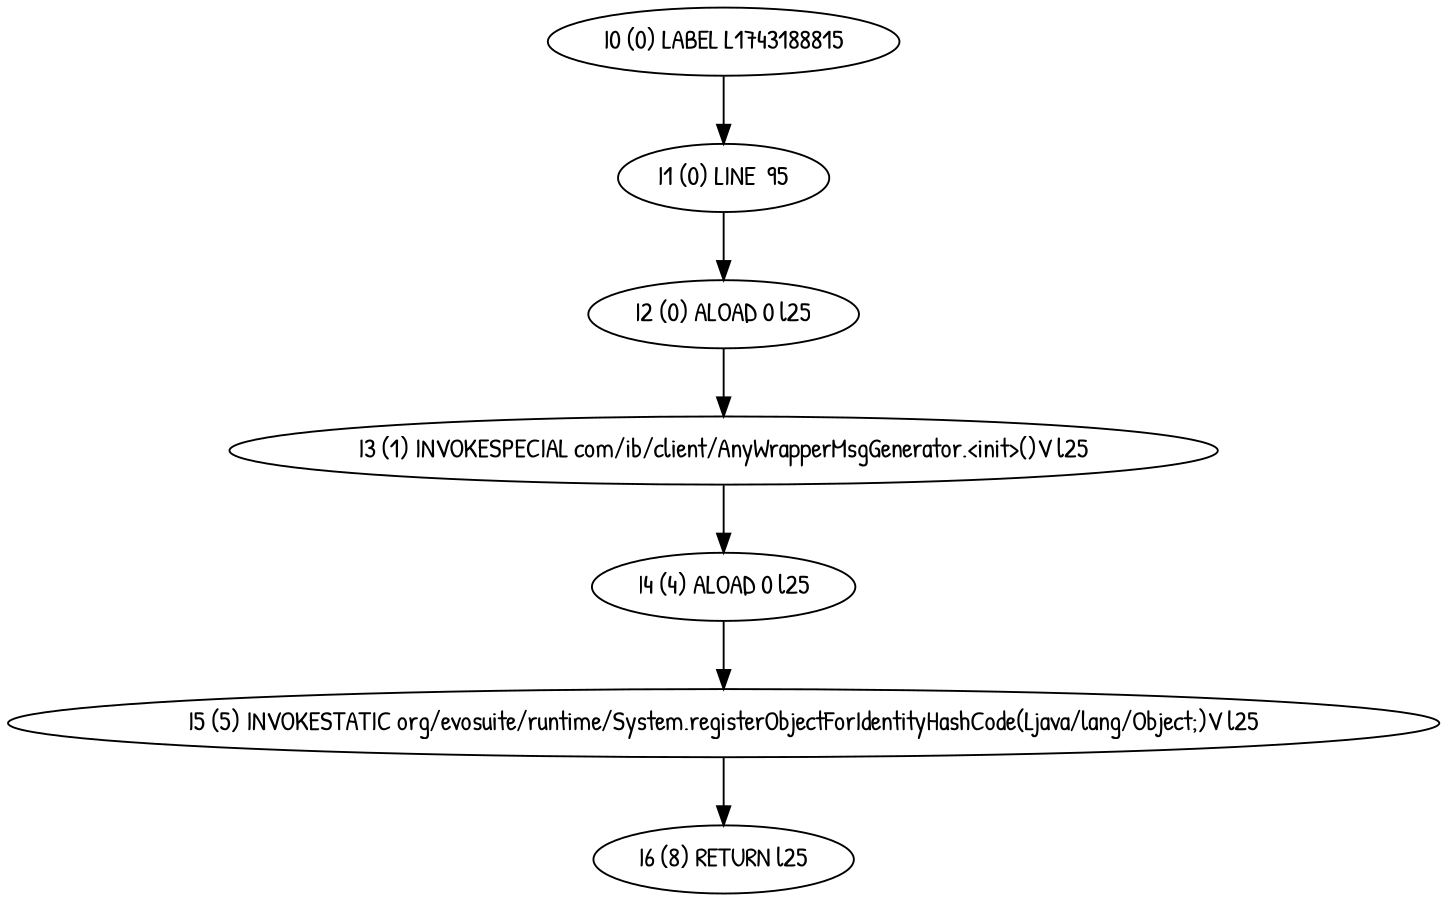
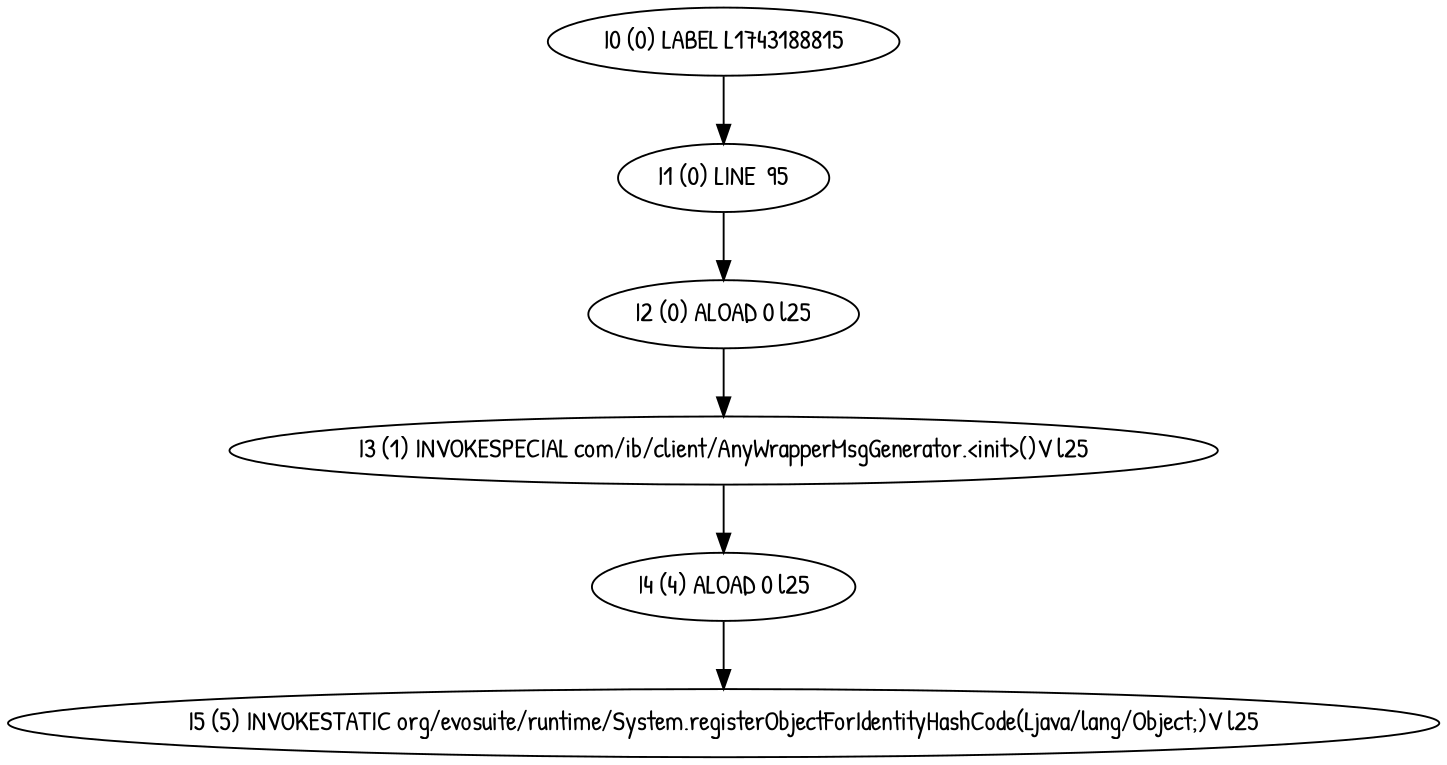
(724, 859) -> none
